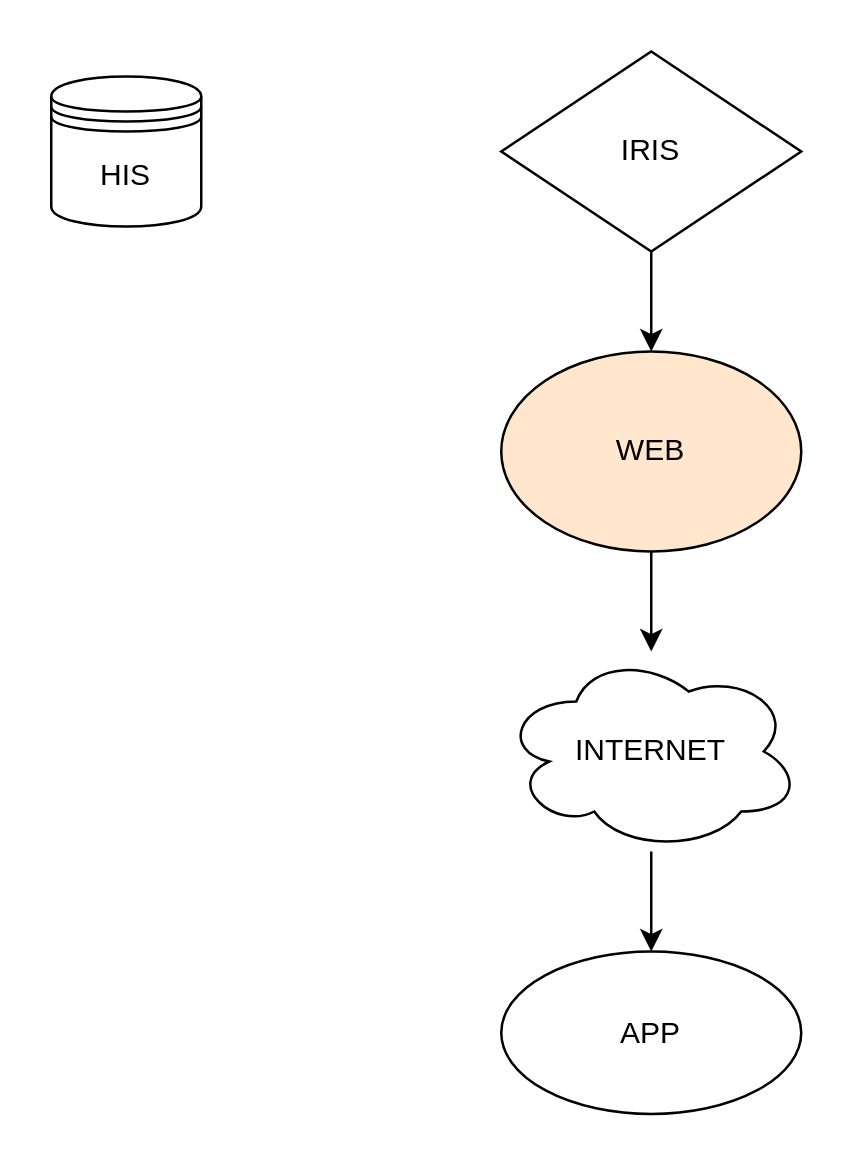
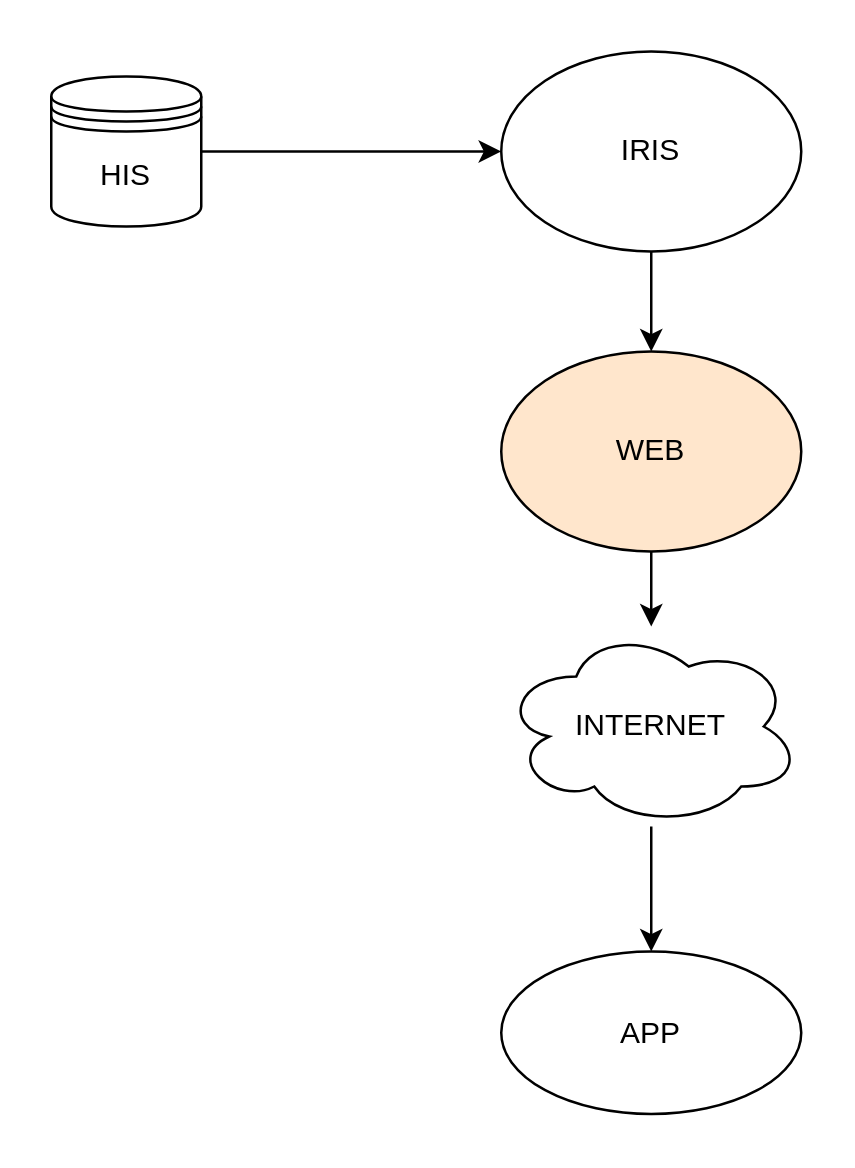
none -> (343, 151)
(651, 151) -> (651, 151)
(651, 751) -> (651, 726)
